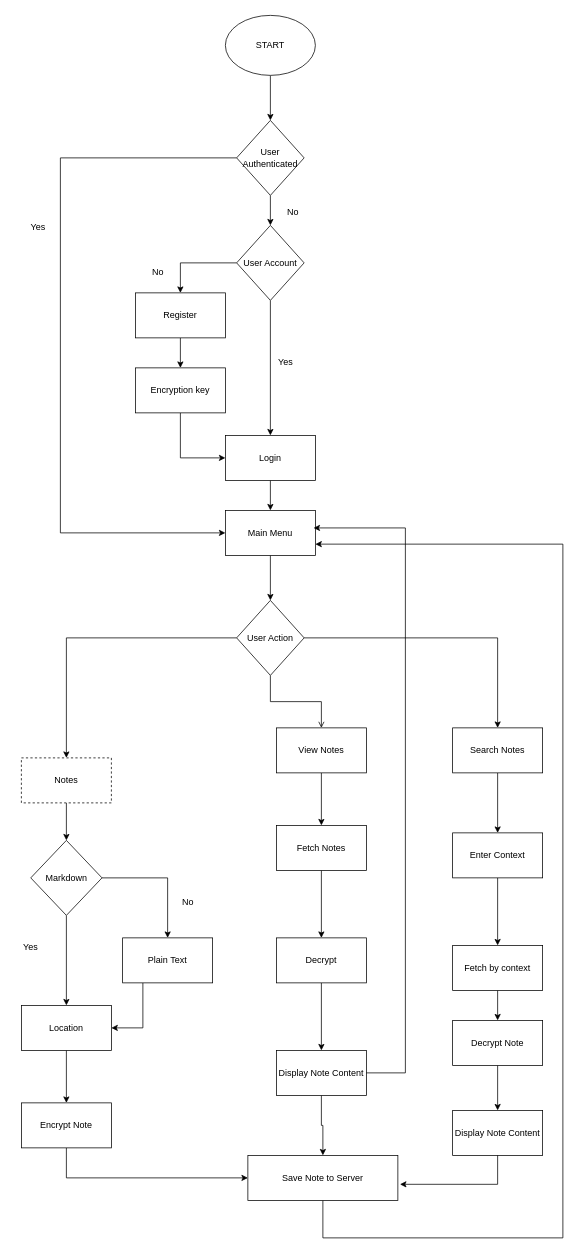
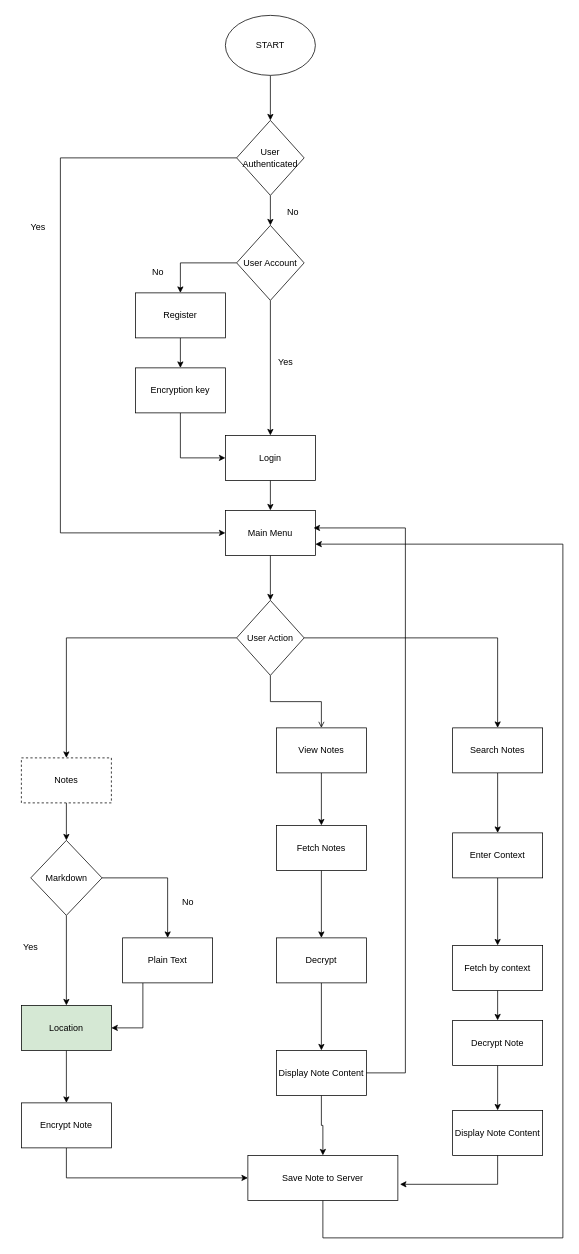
(66, 1028) -> (66, 1028)
